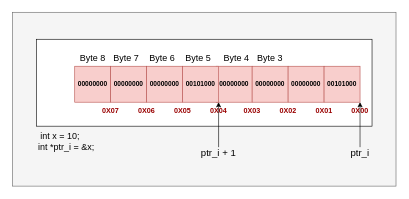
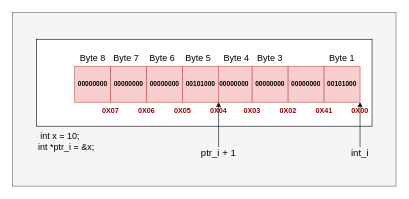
none -> (342, 57)
(324, 111) -> (324, 111)
(360, 153) -> (360, 153)
